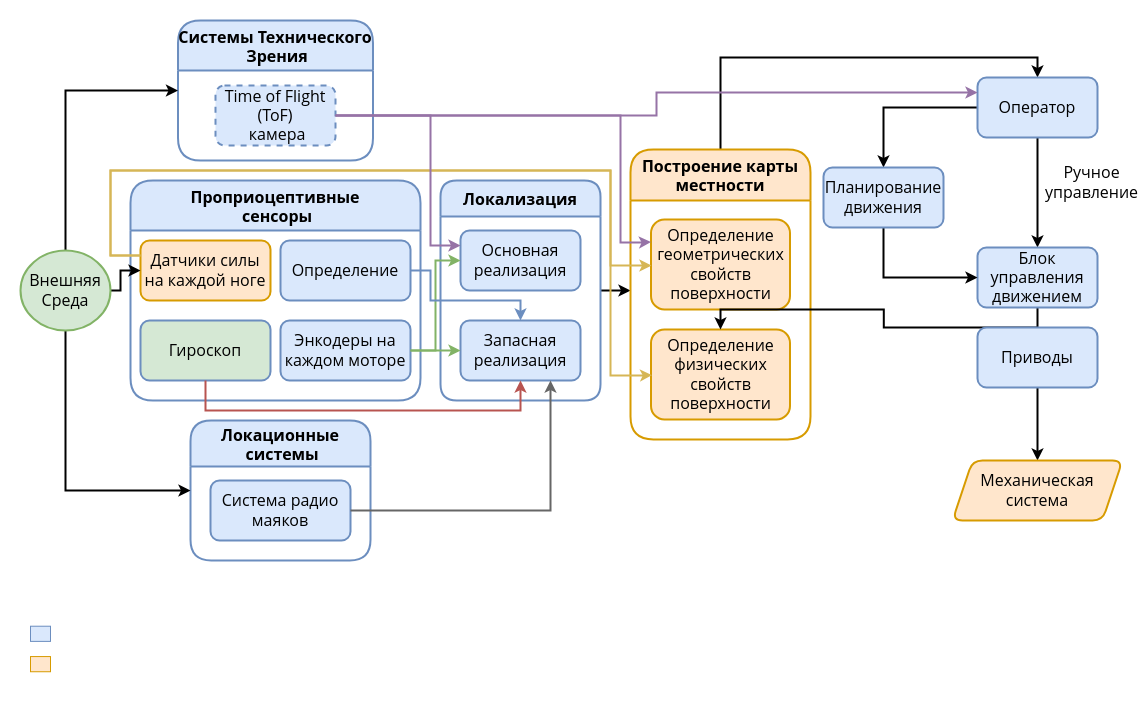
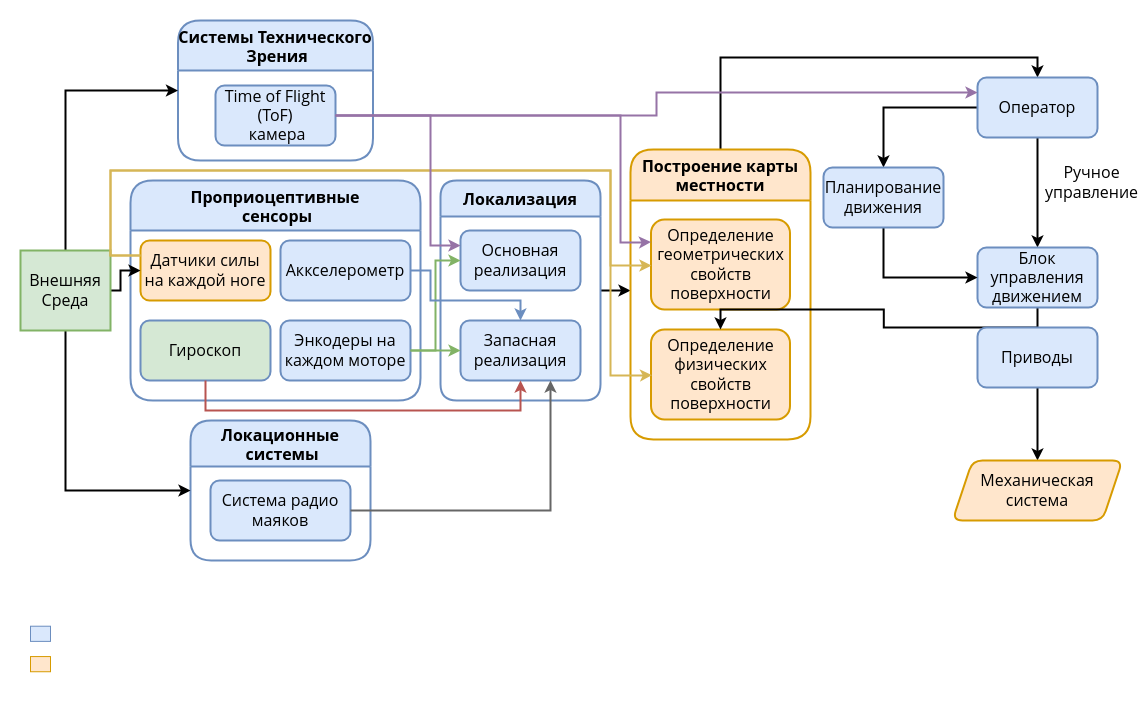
(276, 116) -> (276, 116)
(346, 271) -> (346, 271)
(66, 291) -> (66, 291)
